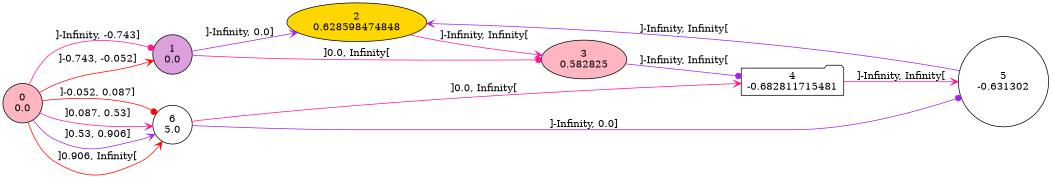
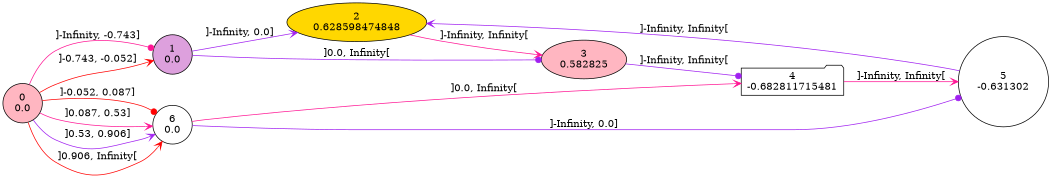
(364, 60) -> (364, 60)
(173, 125) -> (173, 125)
